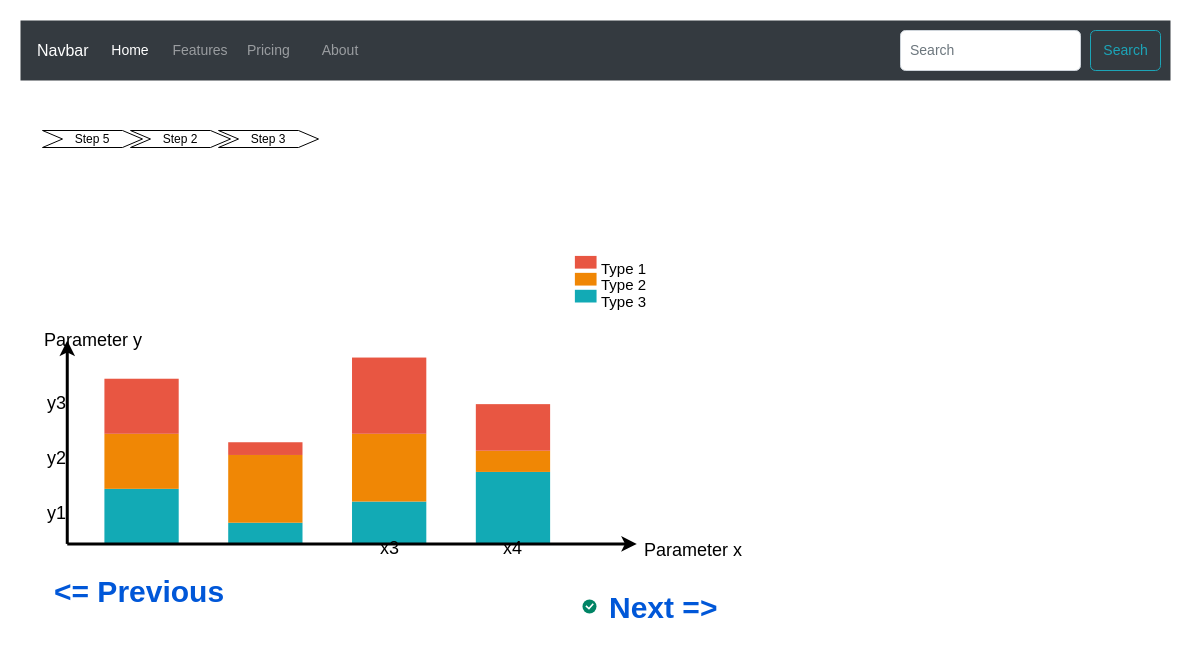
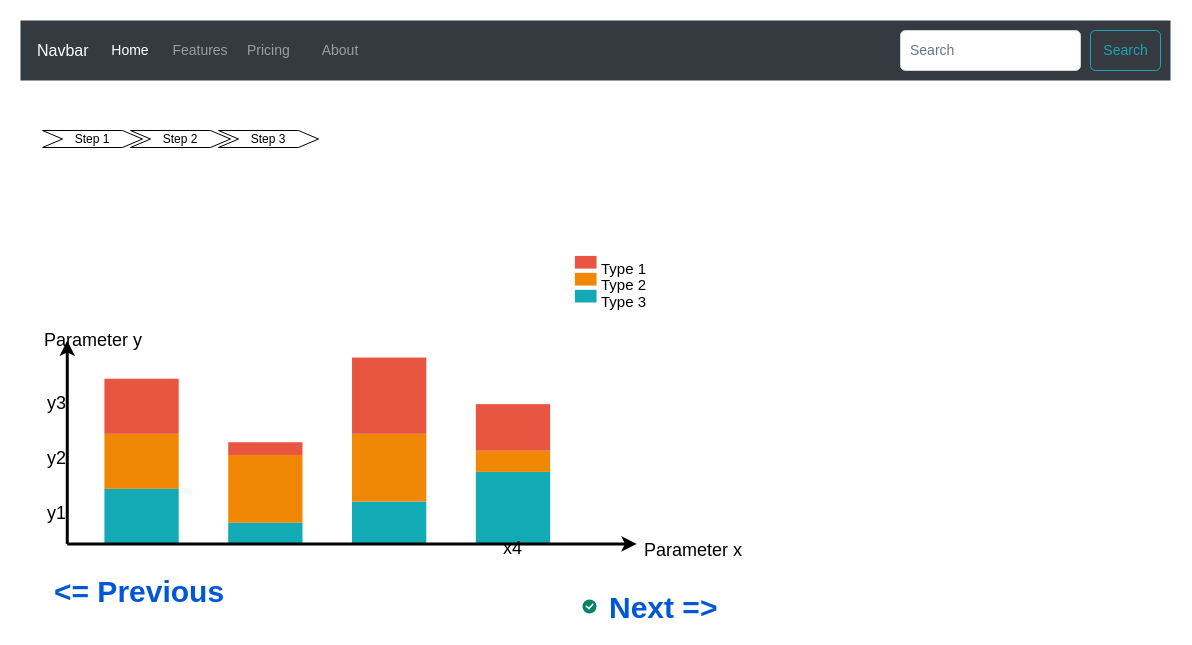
(93, 140) -> (93, 140)
(389, 551) -> none
